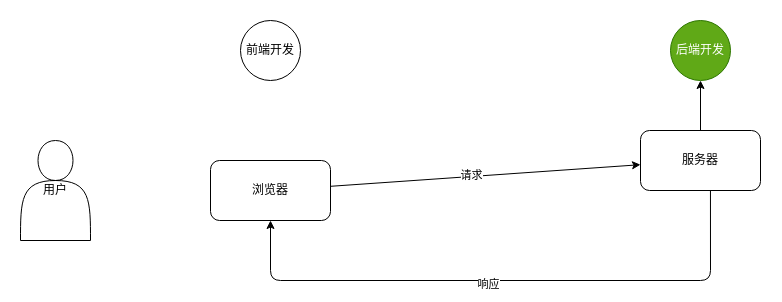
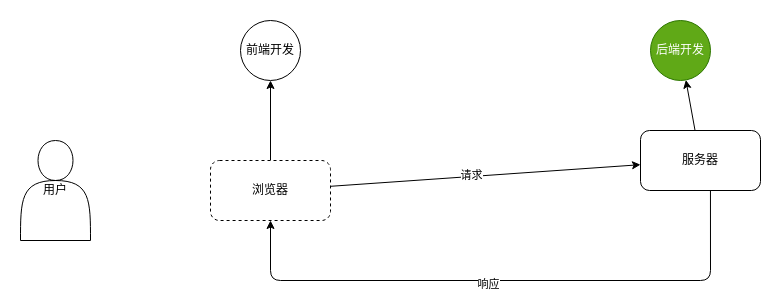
(701, 51) -> (681, 51)
none -> (271, 124)
(271, 191) -> (271, 191)
